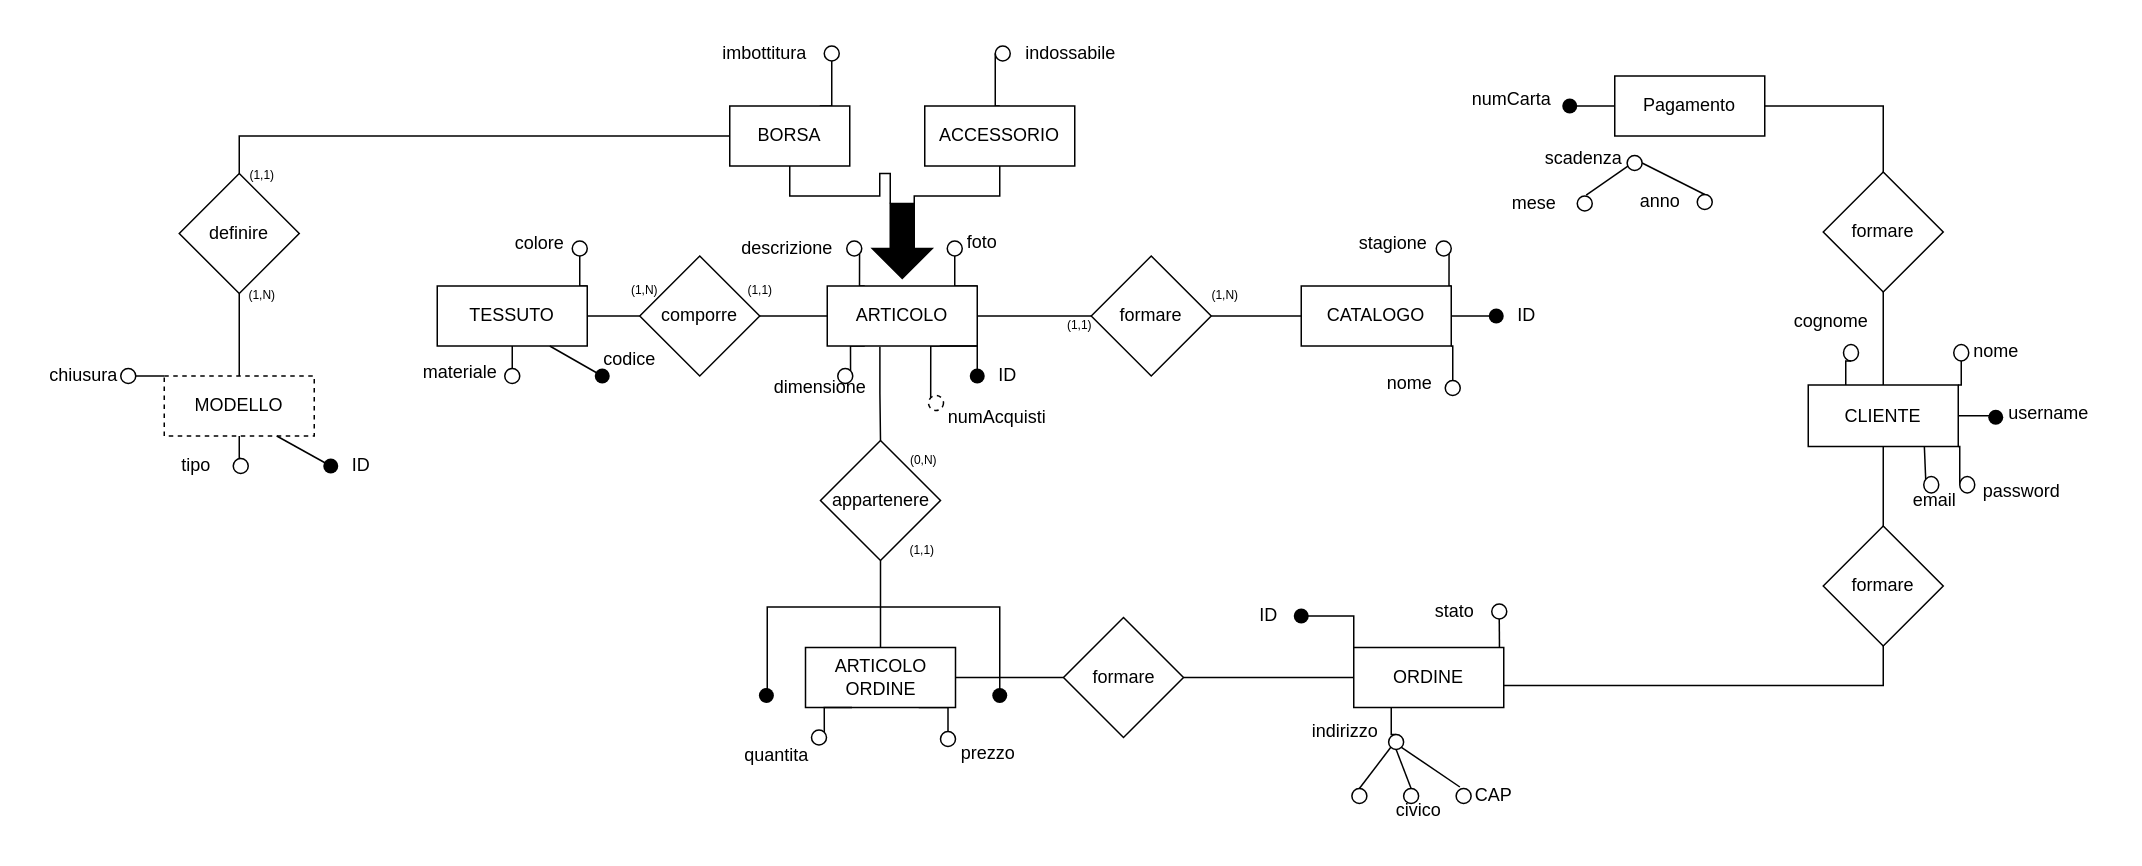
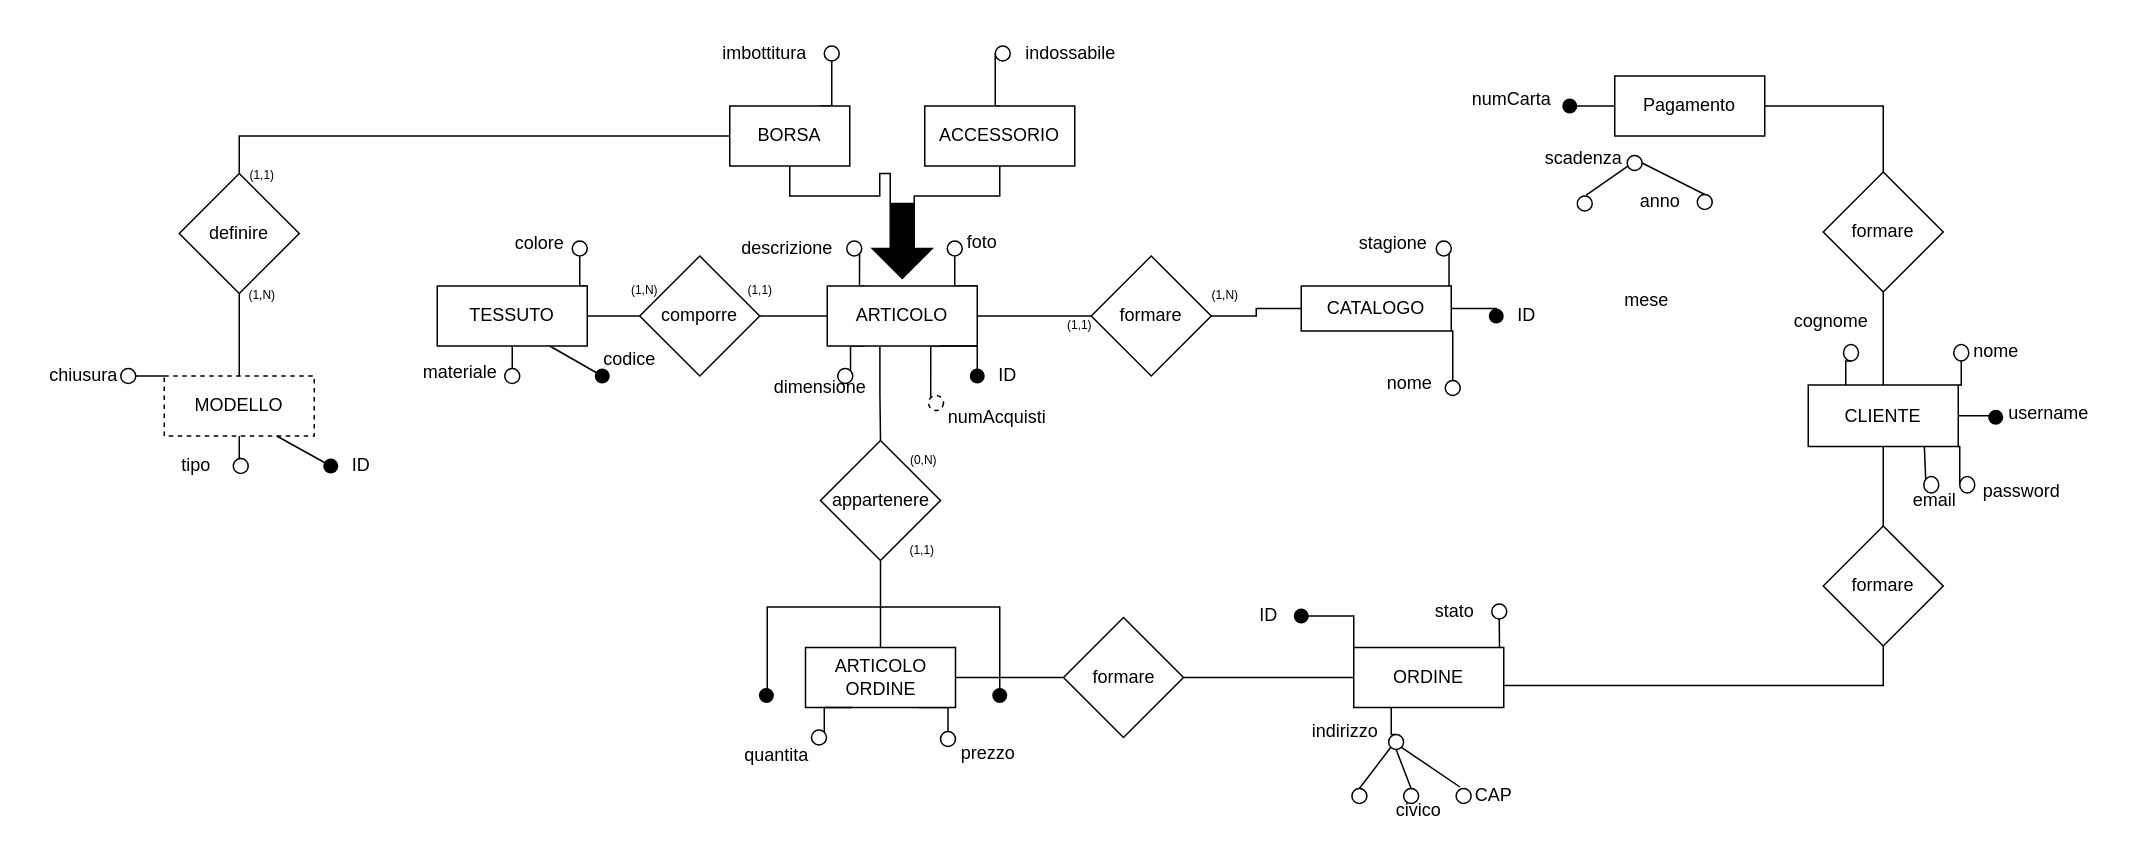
(1534, 203) -> (1646, 301)
(1376, 316) -> (1376, 308)
